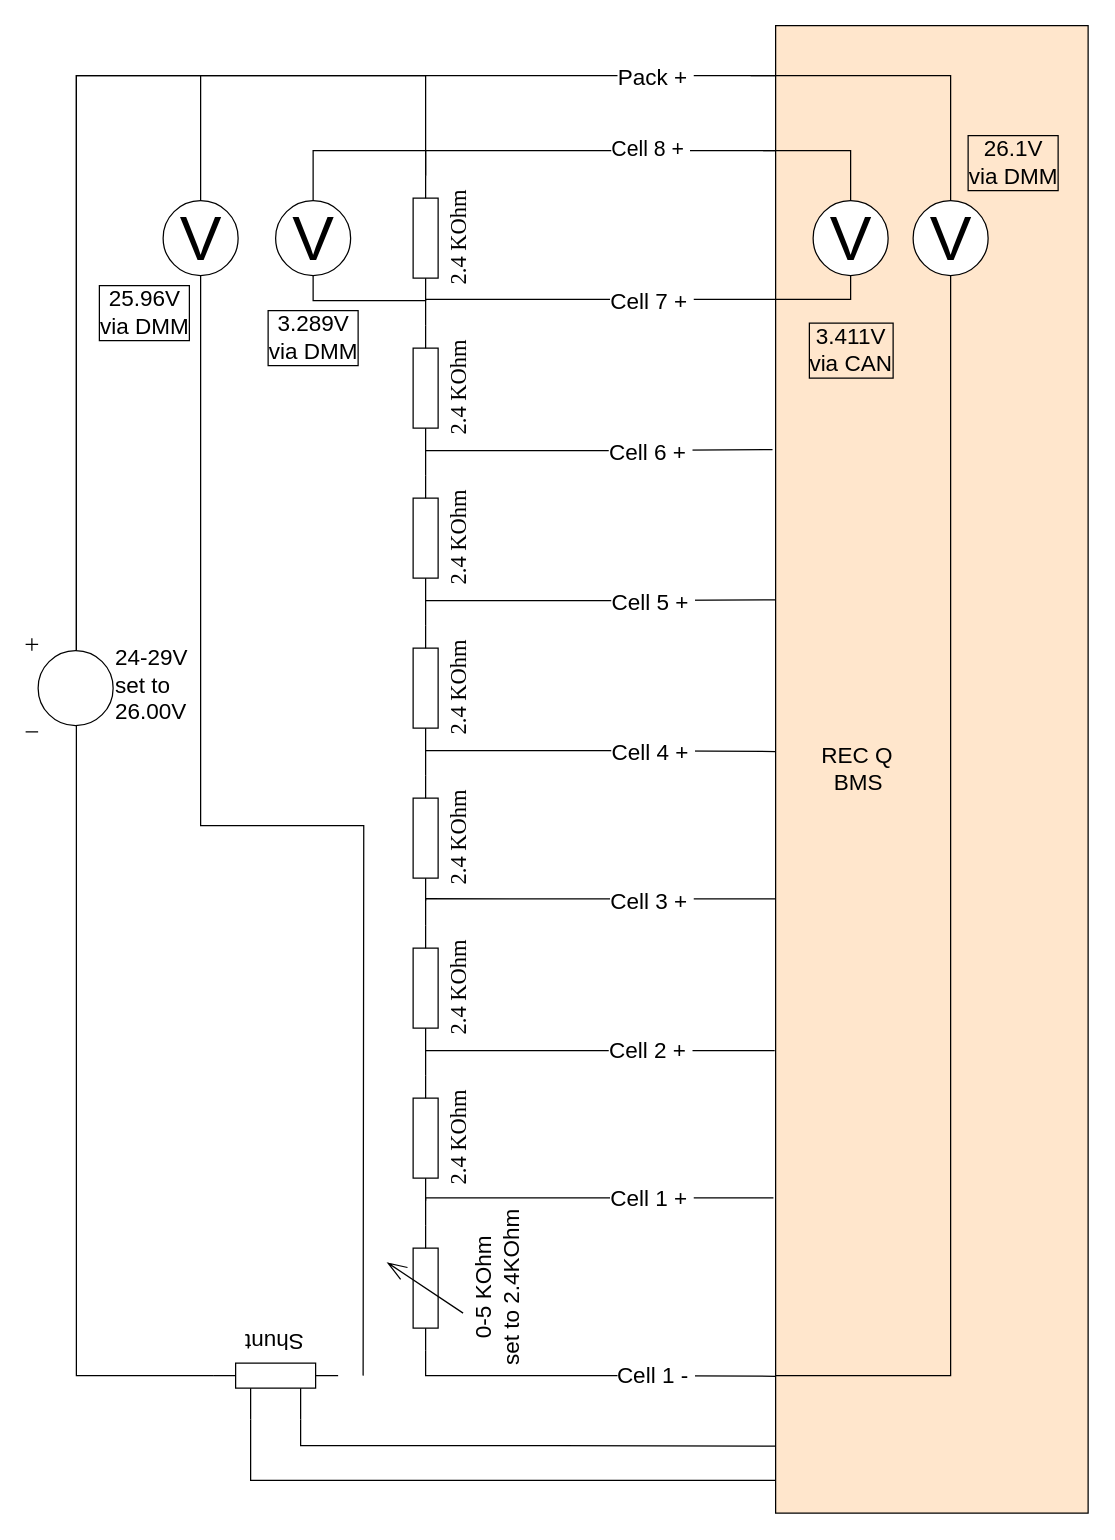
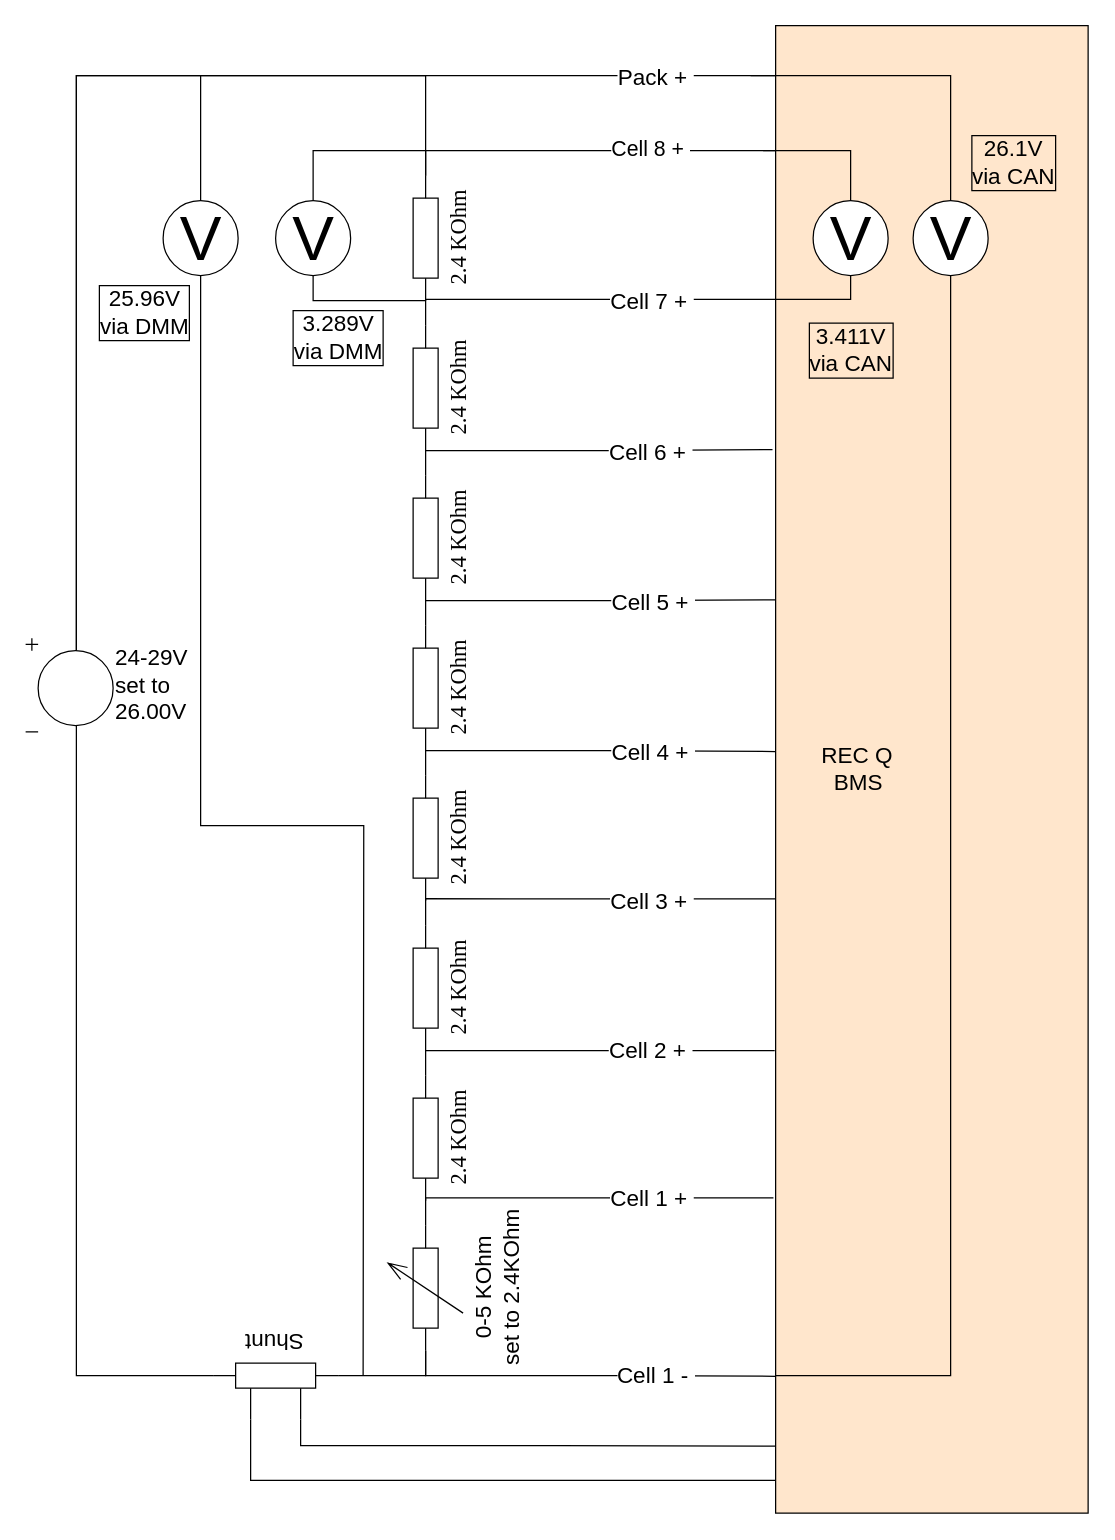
(1014, 163) -> (1014, 163)
(313, 338) -> (338, 338)
none -> (381, 1376)
